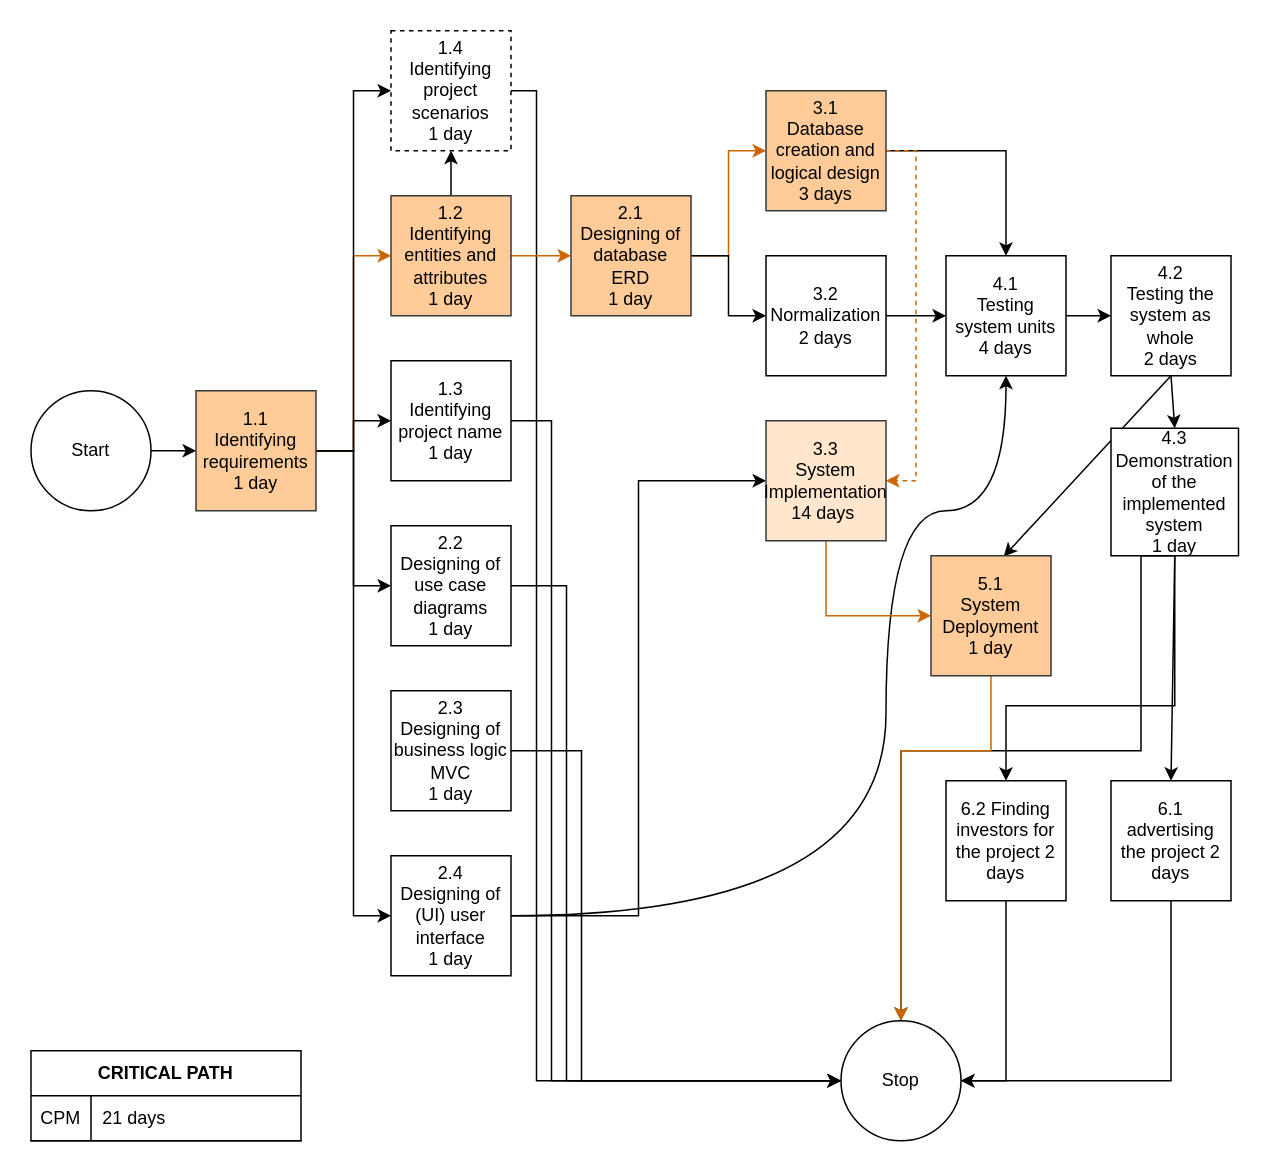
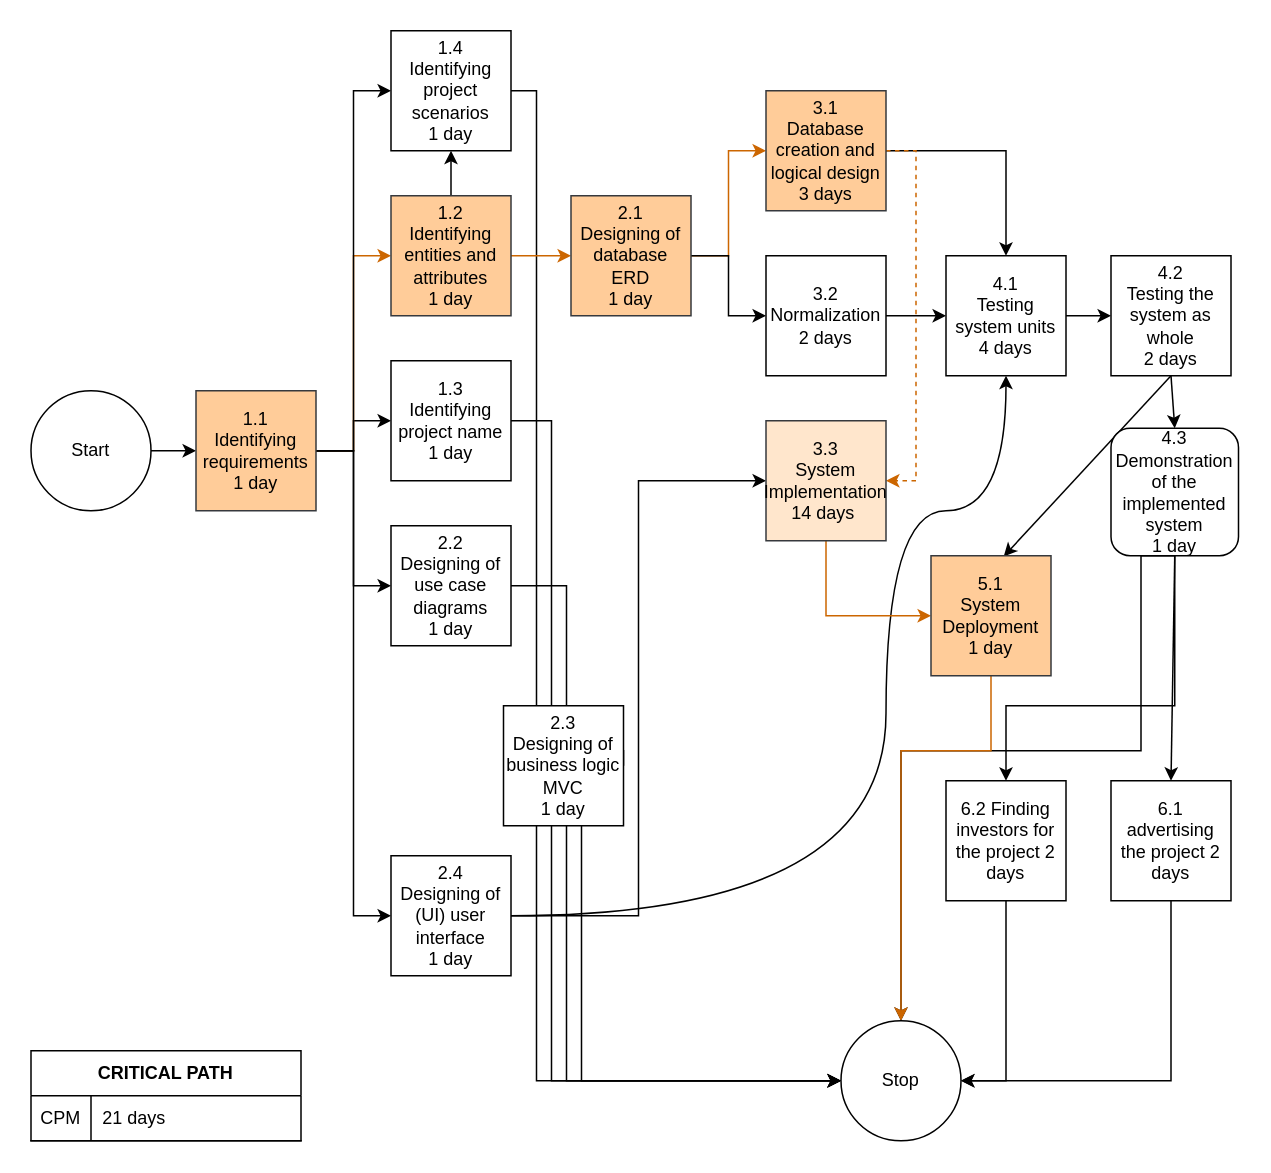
(451, 91) -> (451, 91)
(1175, 492) -> (1175, 492)
(451, 751) -> (563, 766)
